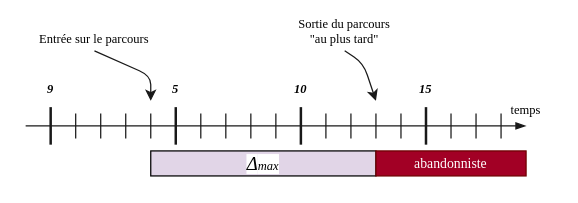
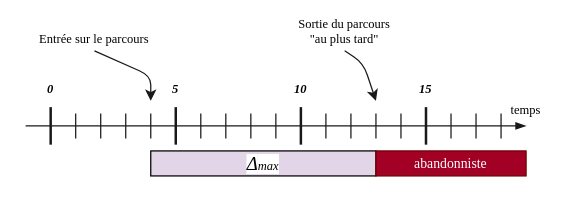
(51, 88) -> (51, 88)
